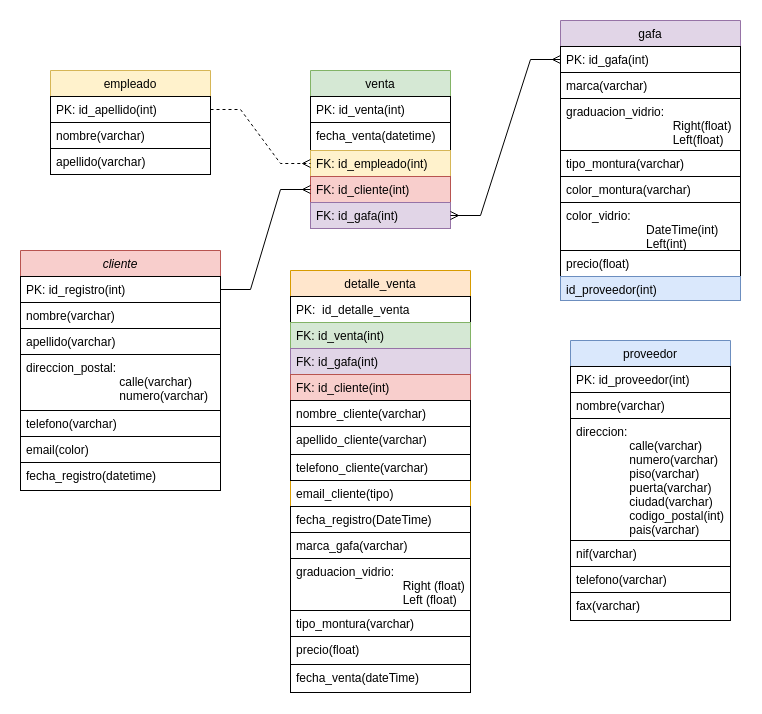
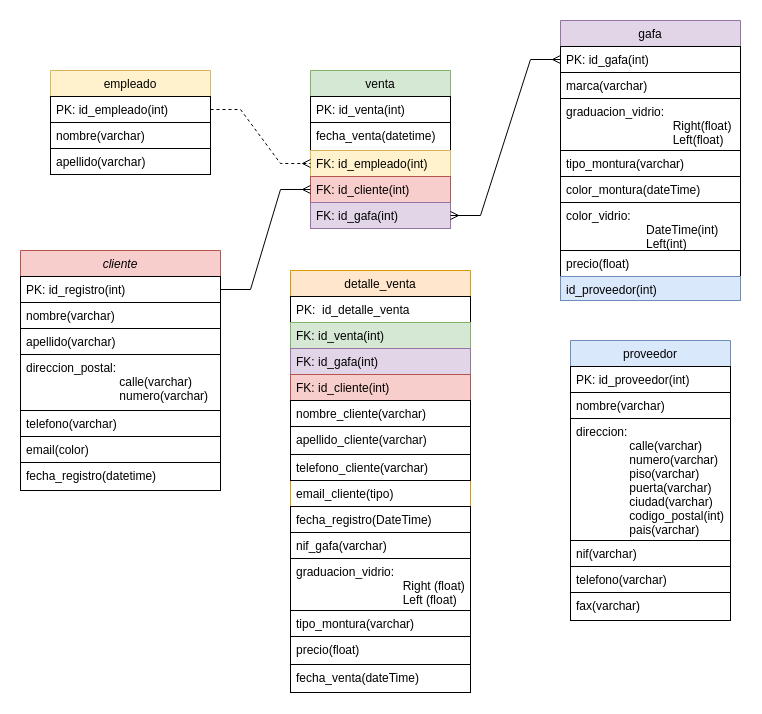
(112, 110) -> (115, 110)
(638, 190) -> (640, 190)
(360, 546) -> (352, 546)
